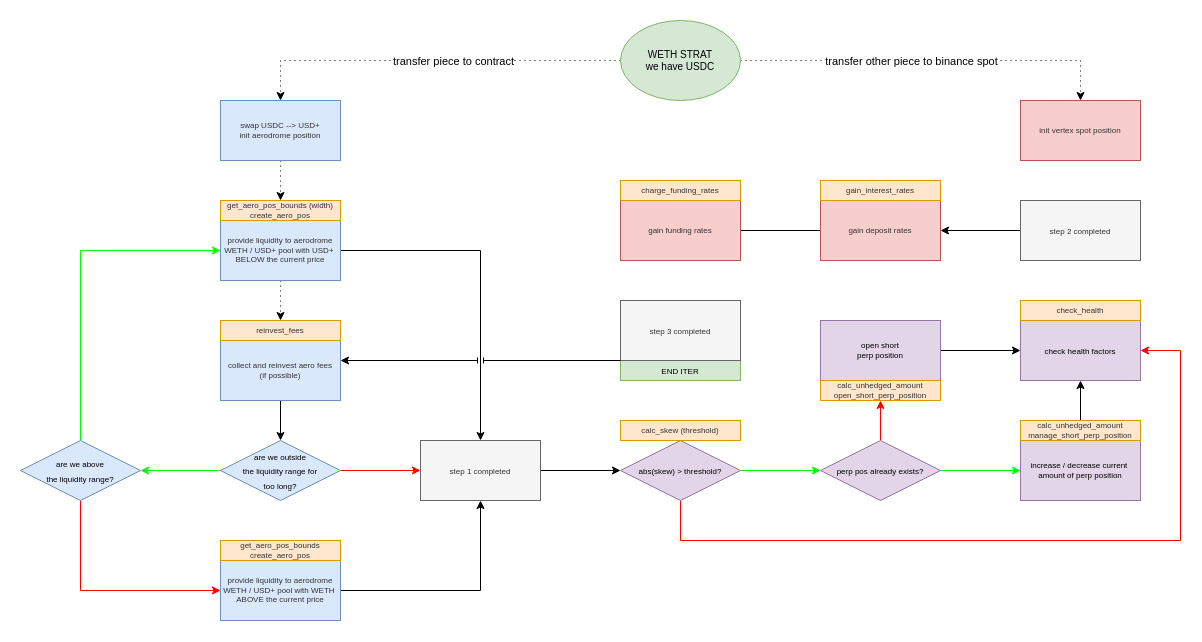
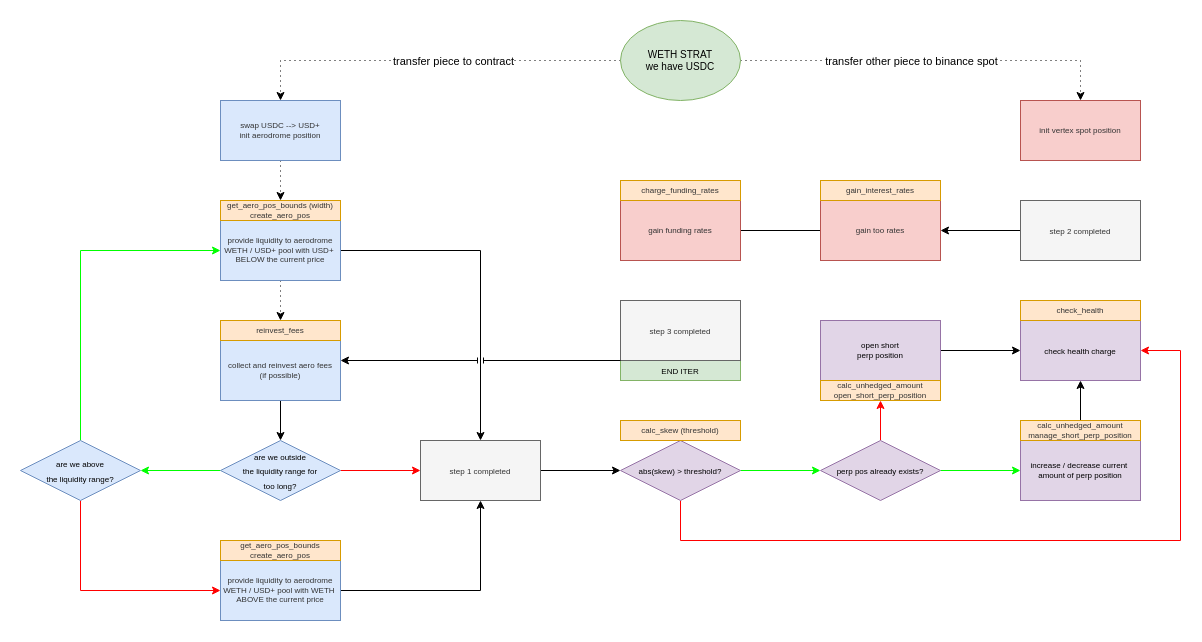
(881, 231) -> (881, 231)
(1081, 351) -> (1081, 351)
